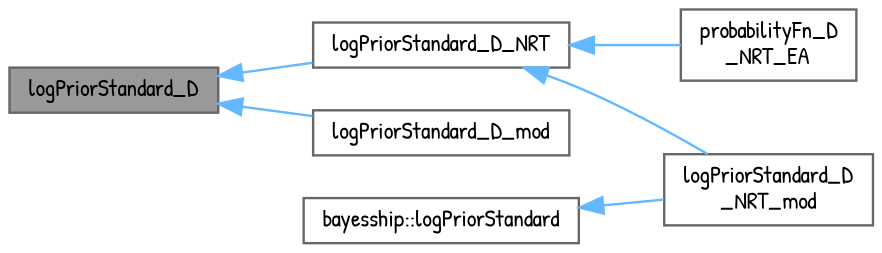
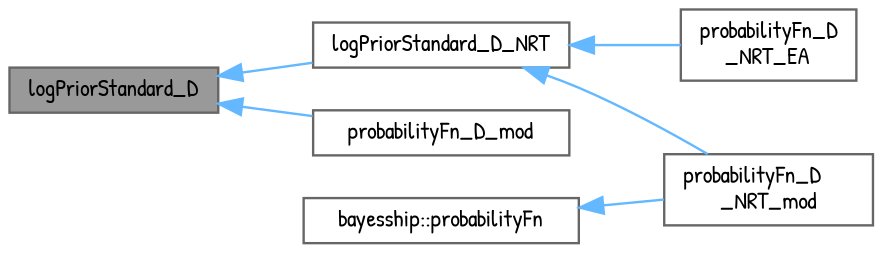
(441, 133) -> (441, 133)
(769, 190) -> (769, 190)
(441, 221) -> (441, 221)
